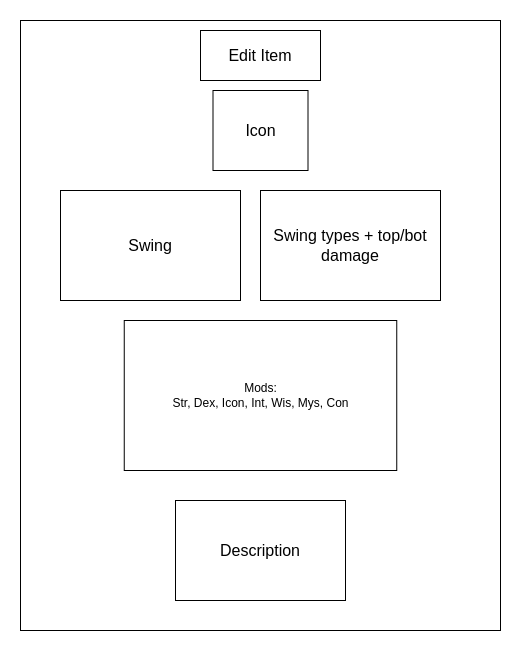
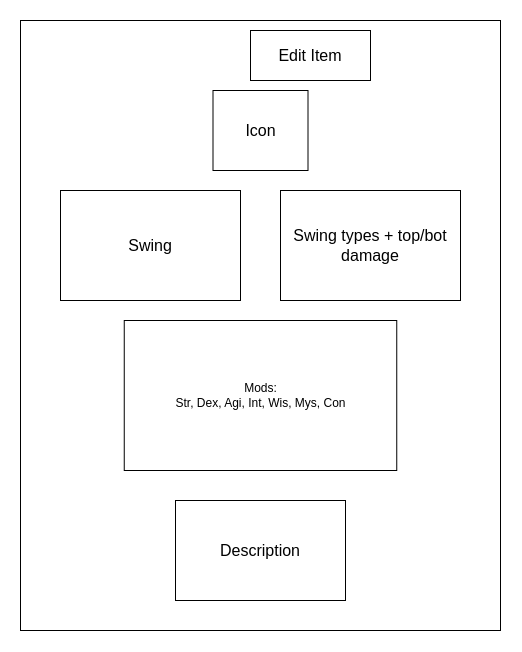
(261, 56) -> (311, 56)
(351, 246) -> (371, 246)
(261, 396) -> (261, 396)
